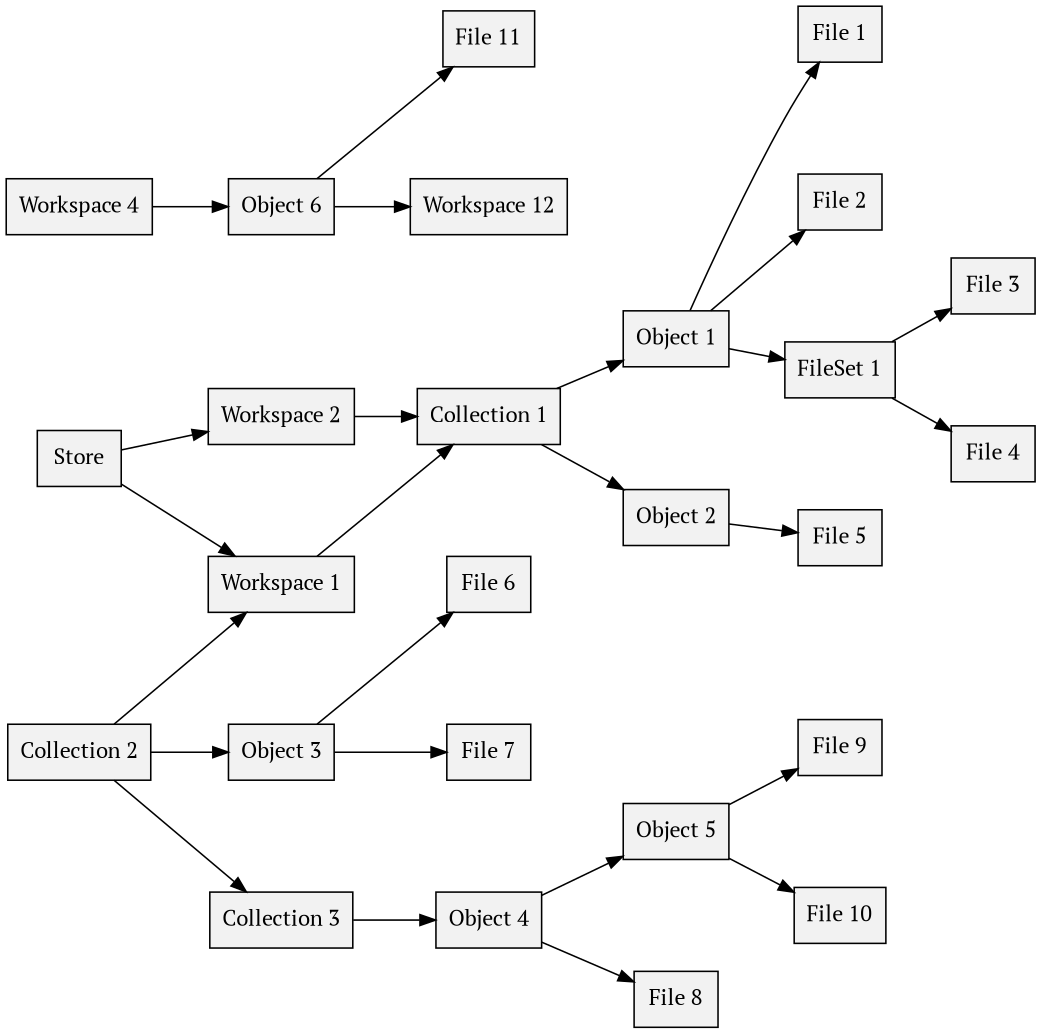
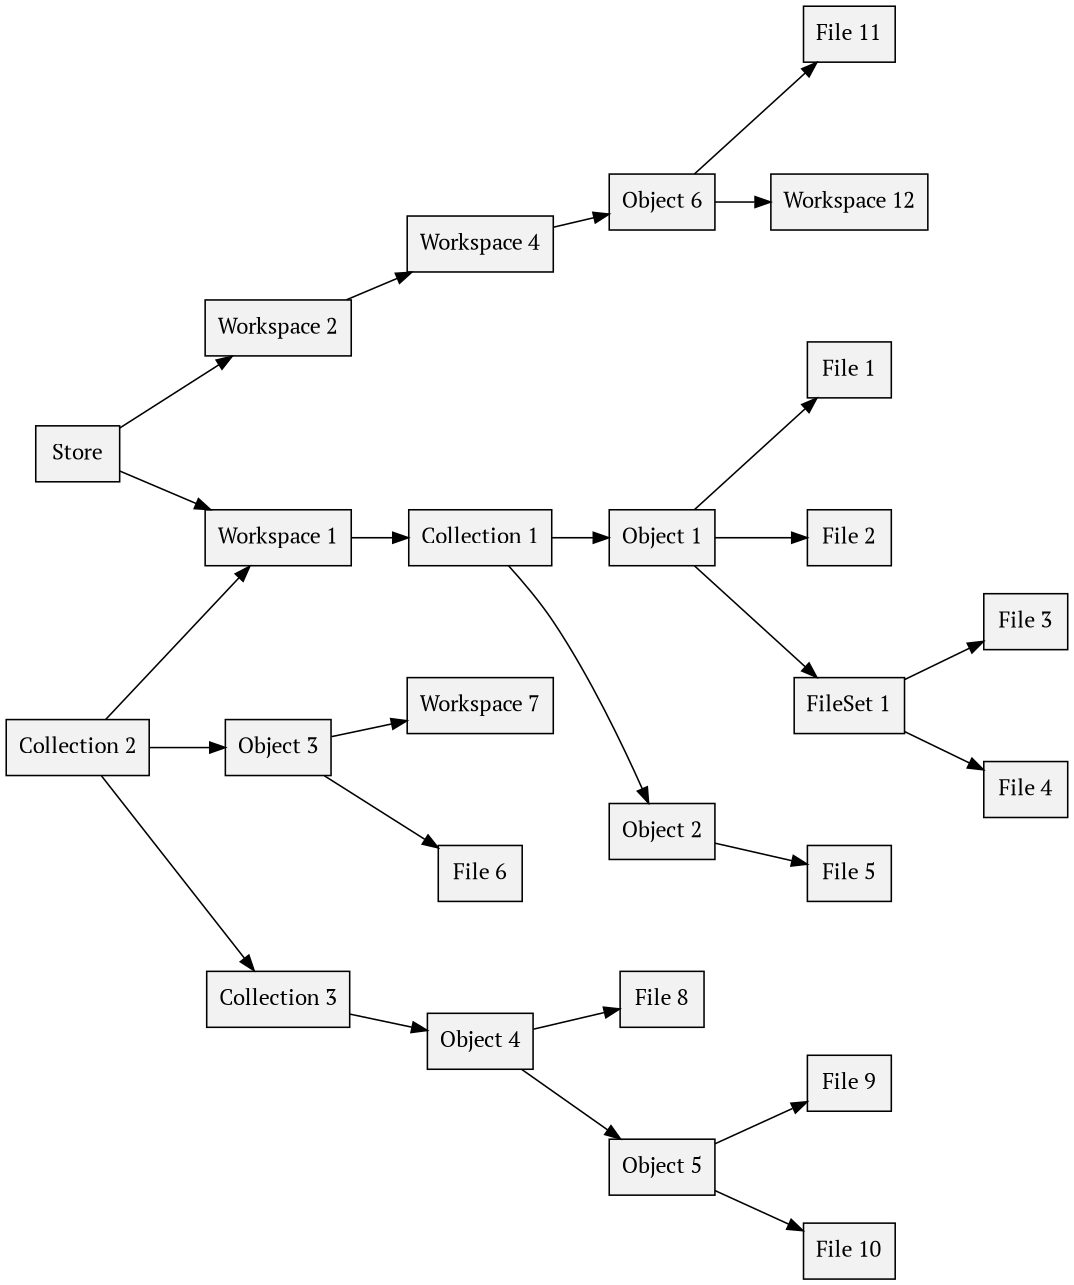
(378, 417) -> (372, 289)
(489, 752) -> (480, 706)
